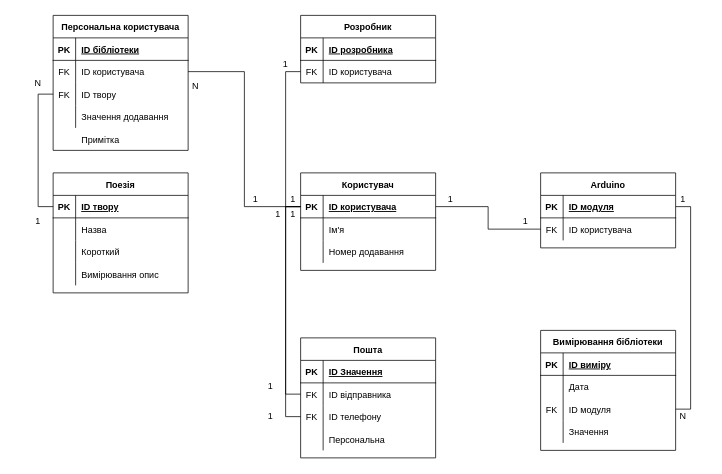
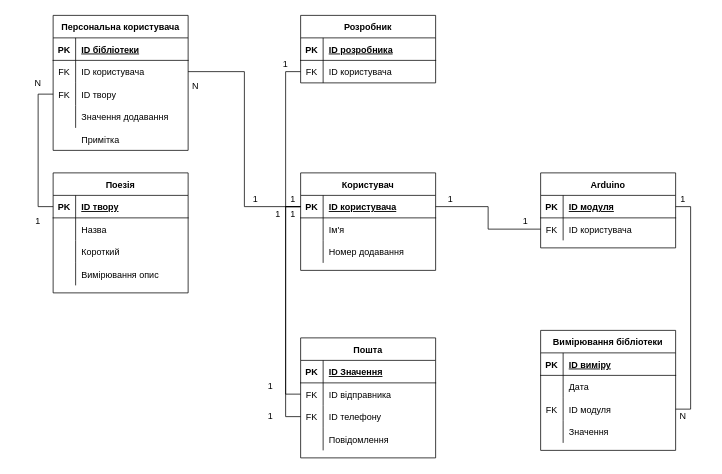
(356, 440) -> (359, 440)
